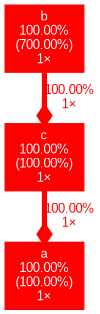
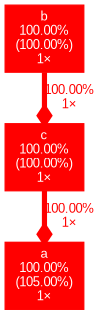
(44, 39) -> (44, 39)
(44, 276) -> (44, 276)
